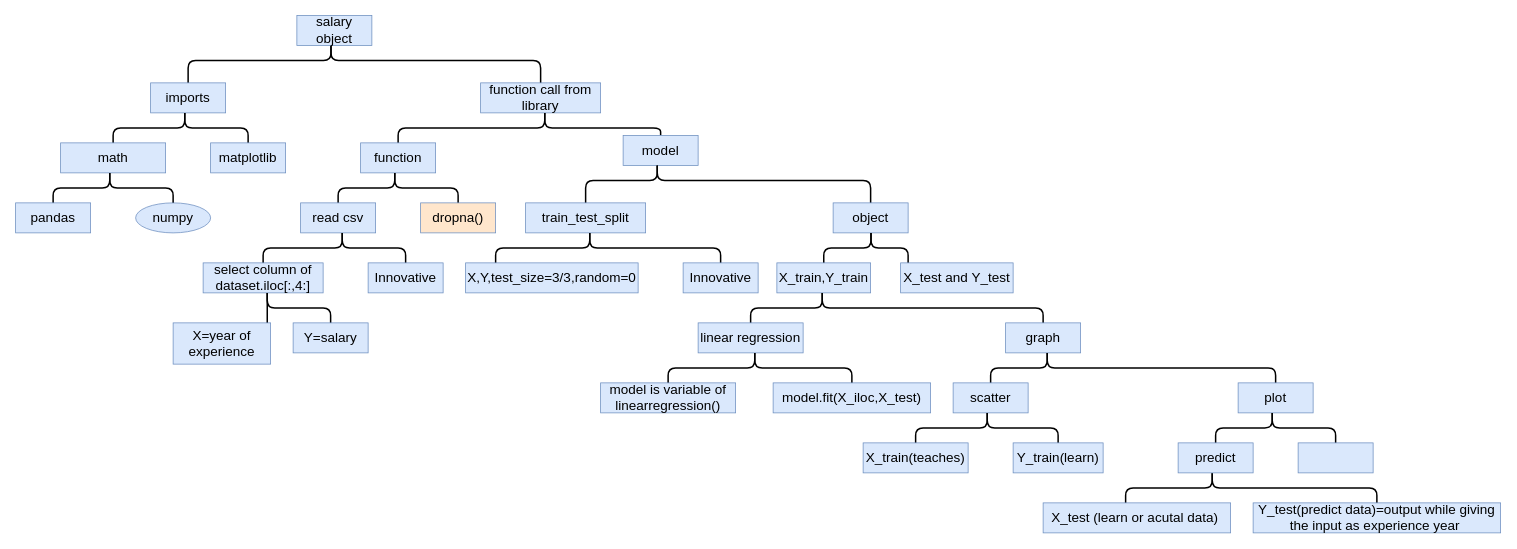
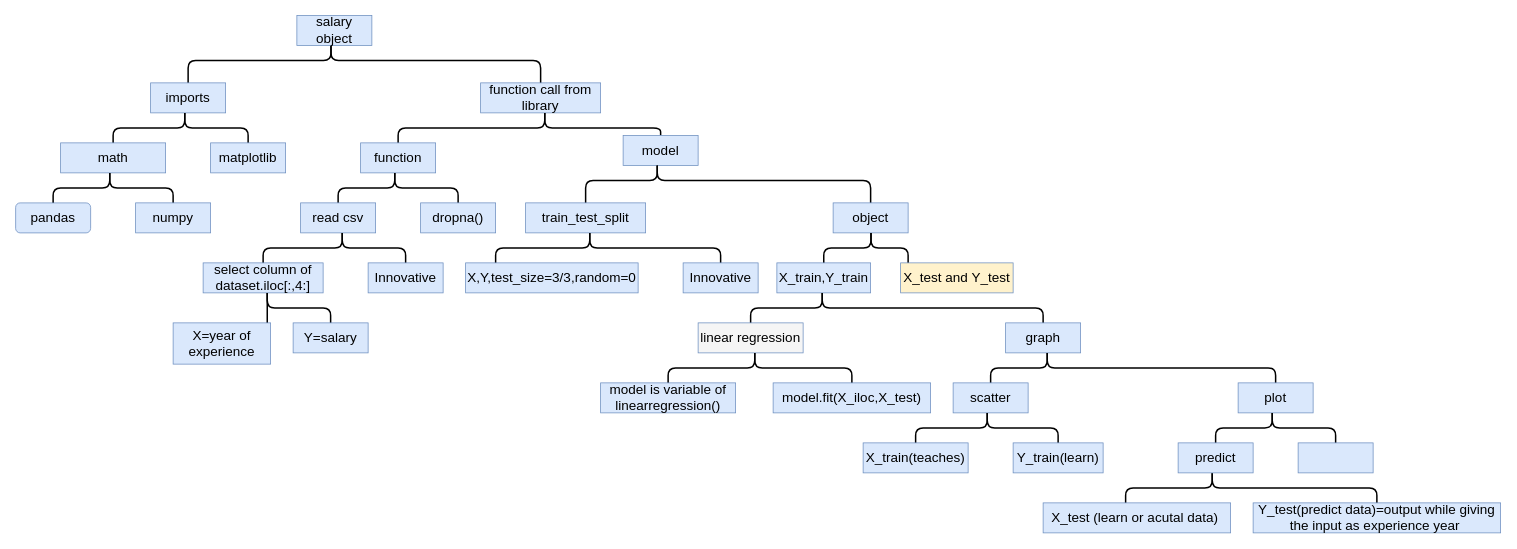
(53, 218) -> (53, 218)
(173, 218) -> (173, 218)
(458, 218) -> (458, 218)
(957, 278) -> (957, 278)
(750, 338) -> (750, 338)
